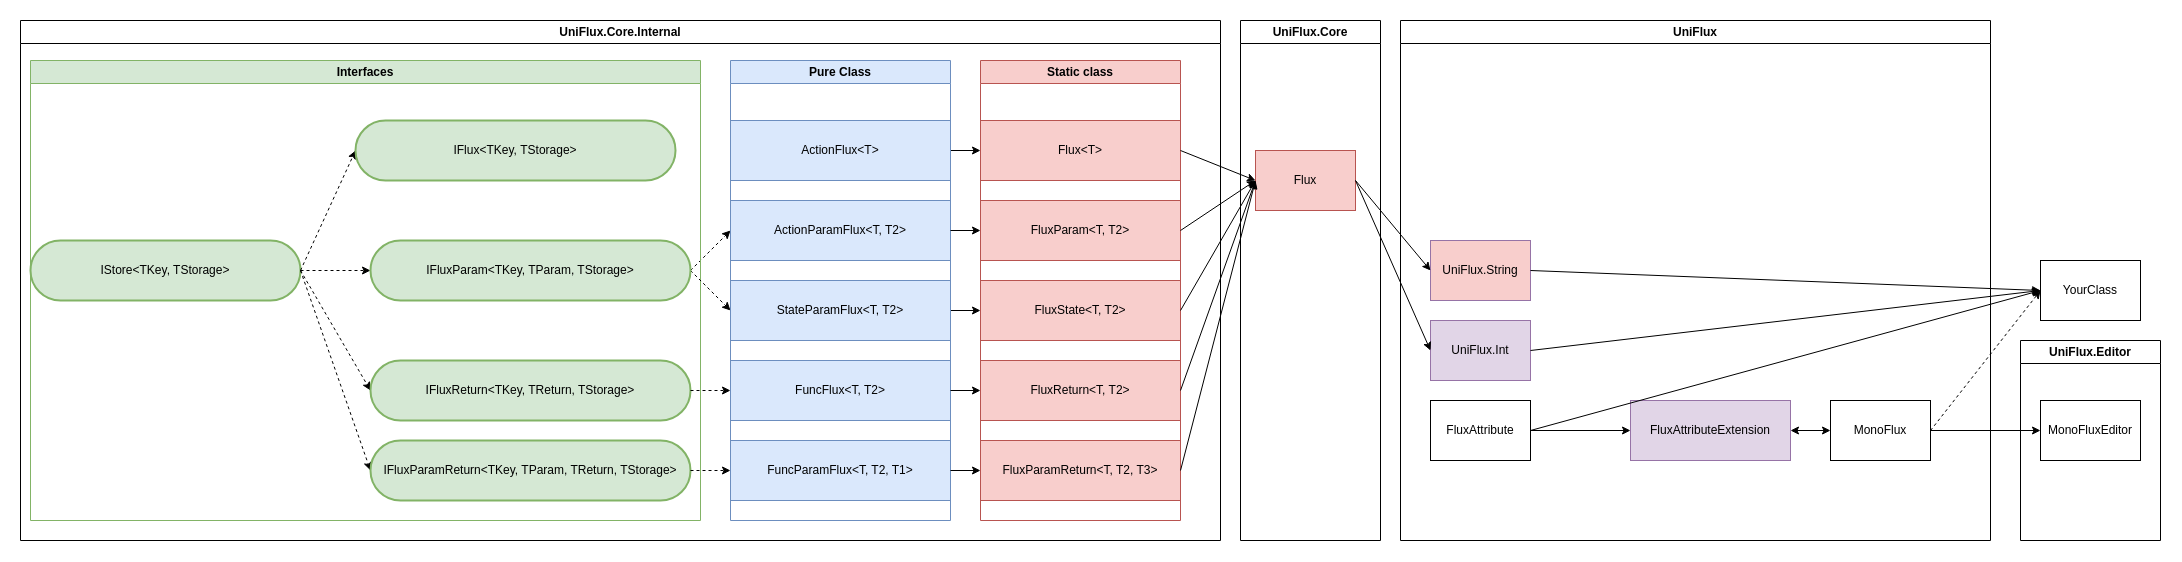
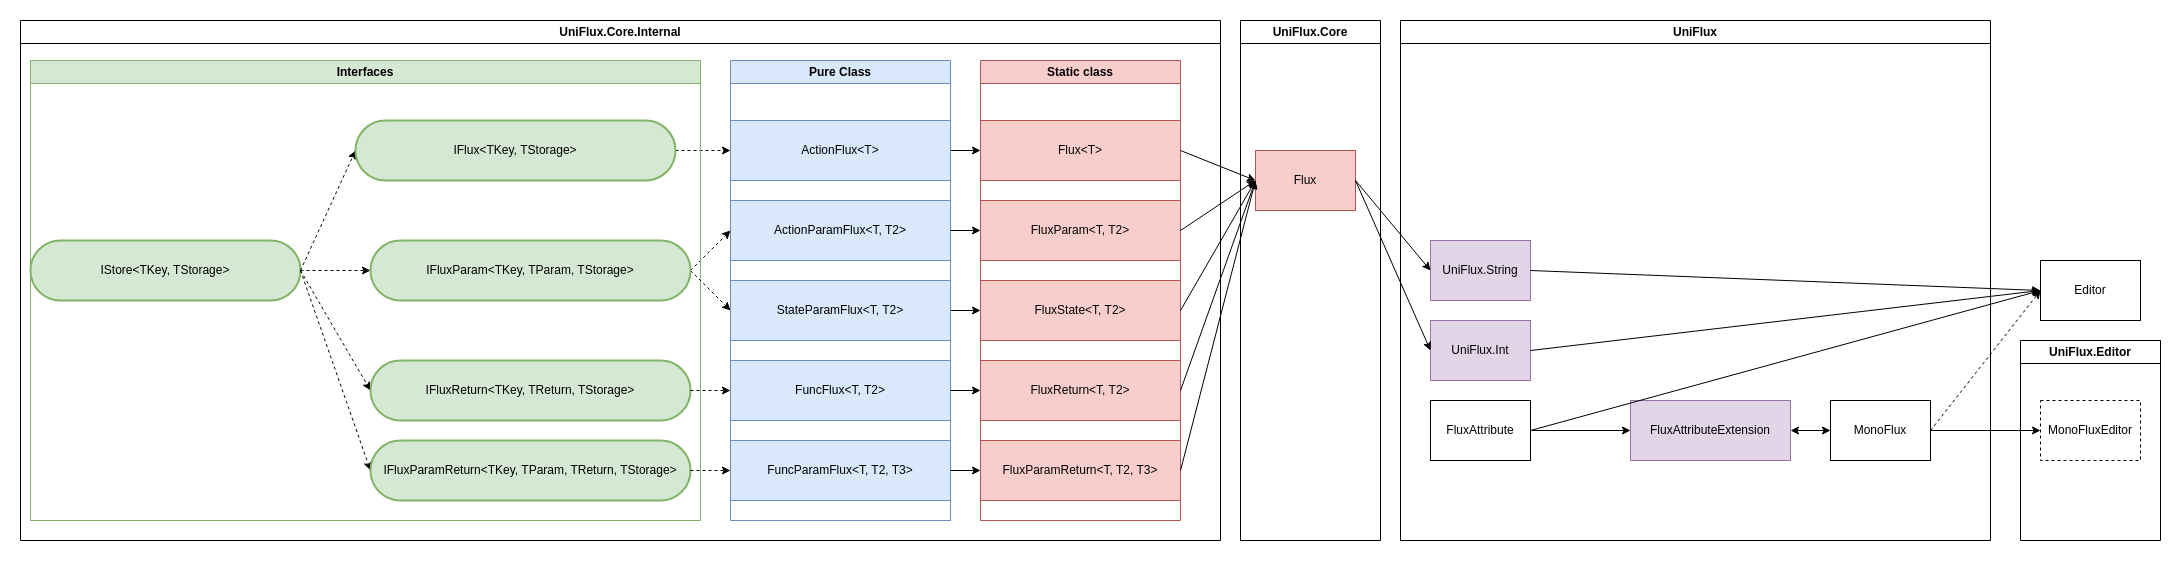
none -> (702, 151)
(1481, 271) -> (1481, 271)
(2091, 291) -> (2091, 291)
(2091, 431) -> (2091, 431)
(841, 471) -> (841, 471)
